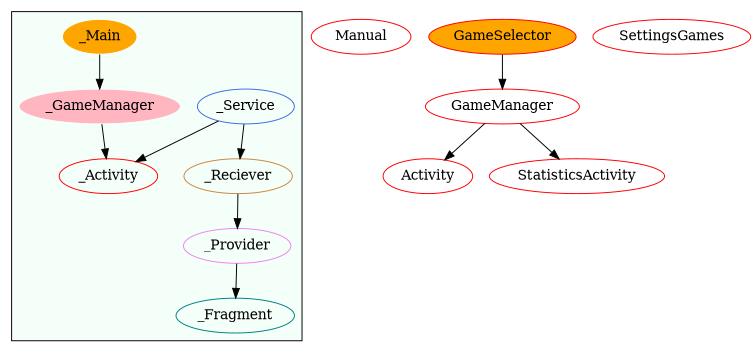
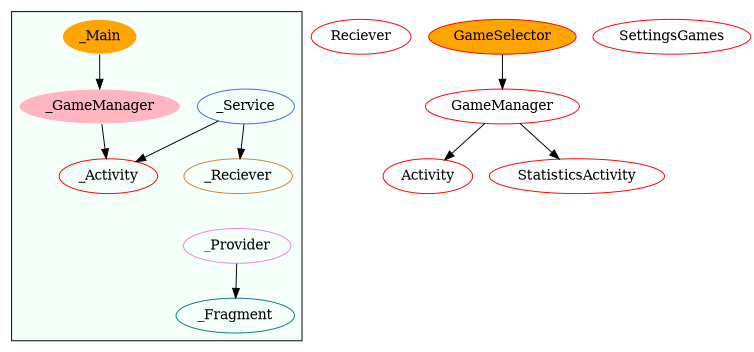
(361, 37) -> (361, 37)
(238, 206) -> none
